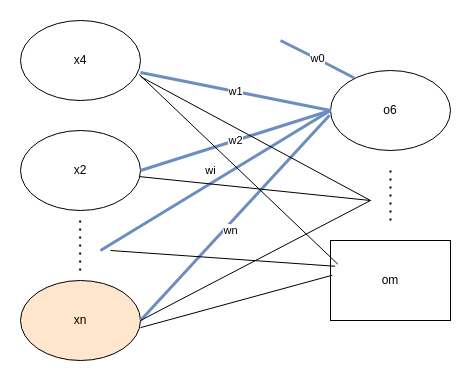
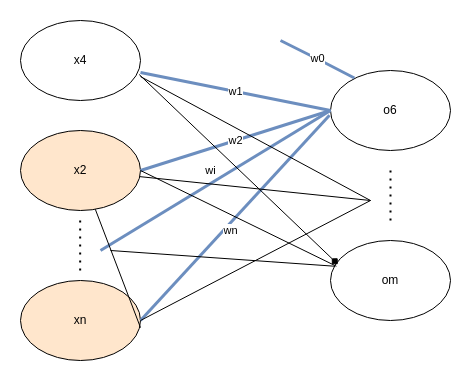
(81, 171) -> (81, 171)
none -> (247, 223)
(333, 259) -> (330, 257)
(391, 281) -> (391, 281)
(236, 301) -> (118, 268)
